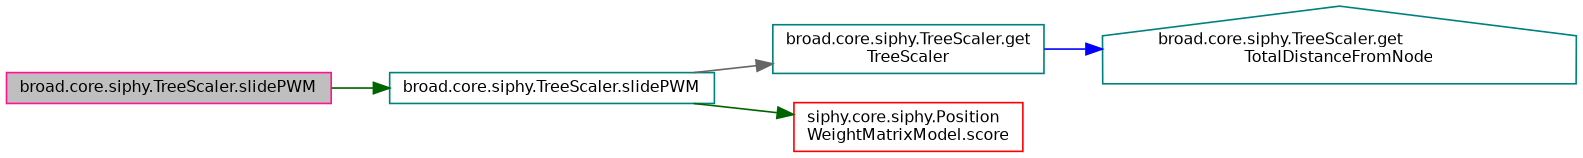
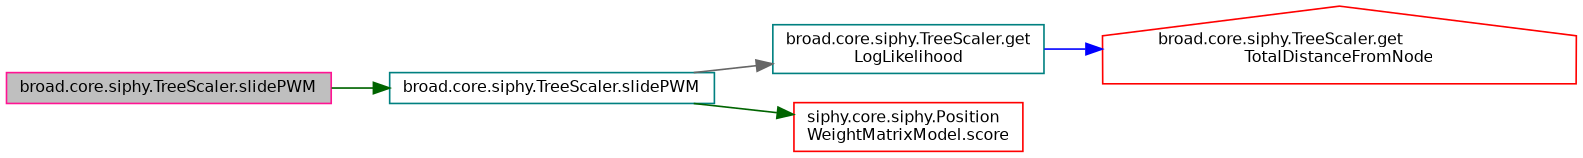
(908, 49) -> (908, 49)
(1339, 49) -> (1339, 49)
